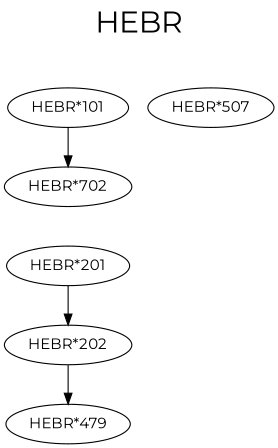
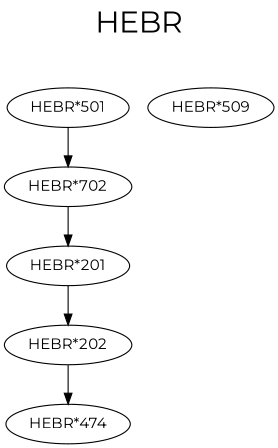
(68, 108) -> (68, 108)
(211, 108) -> (211, 108)
none -> (68, 221)
(68, 424) -> (68, 424)
